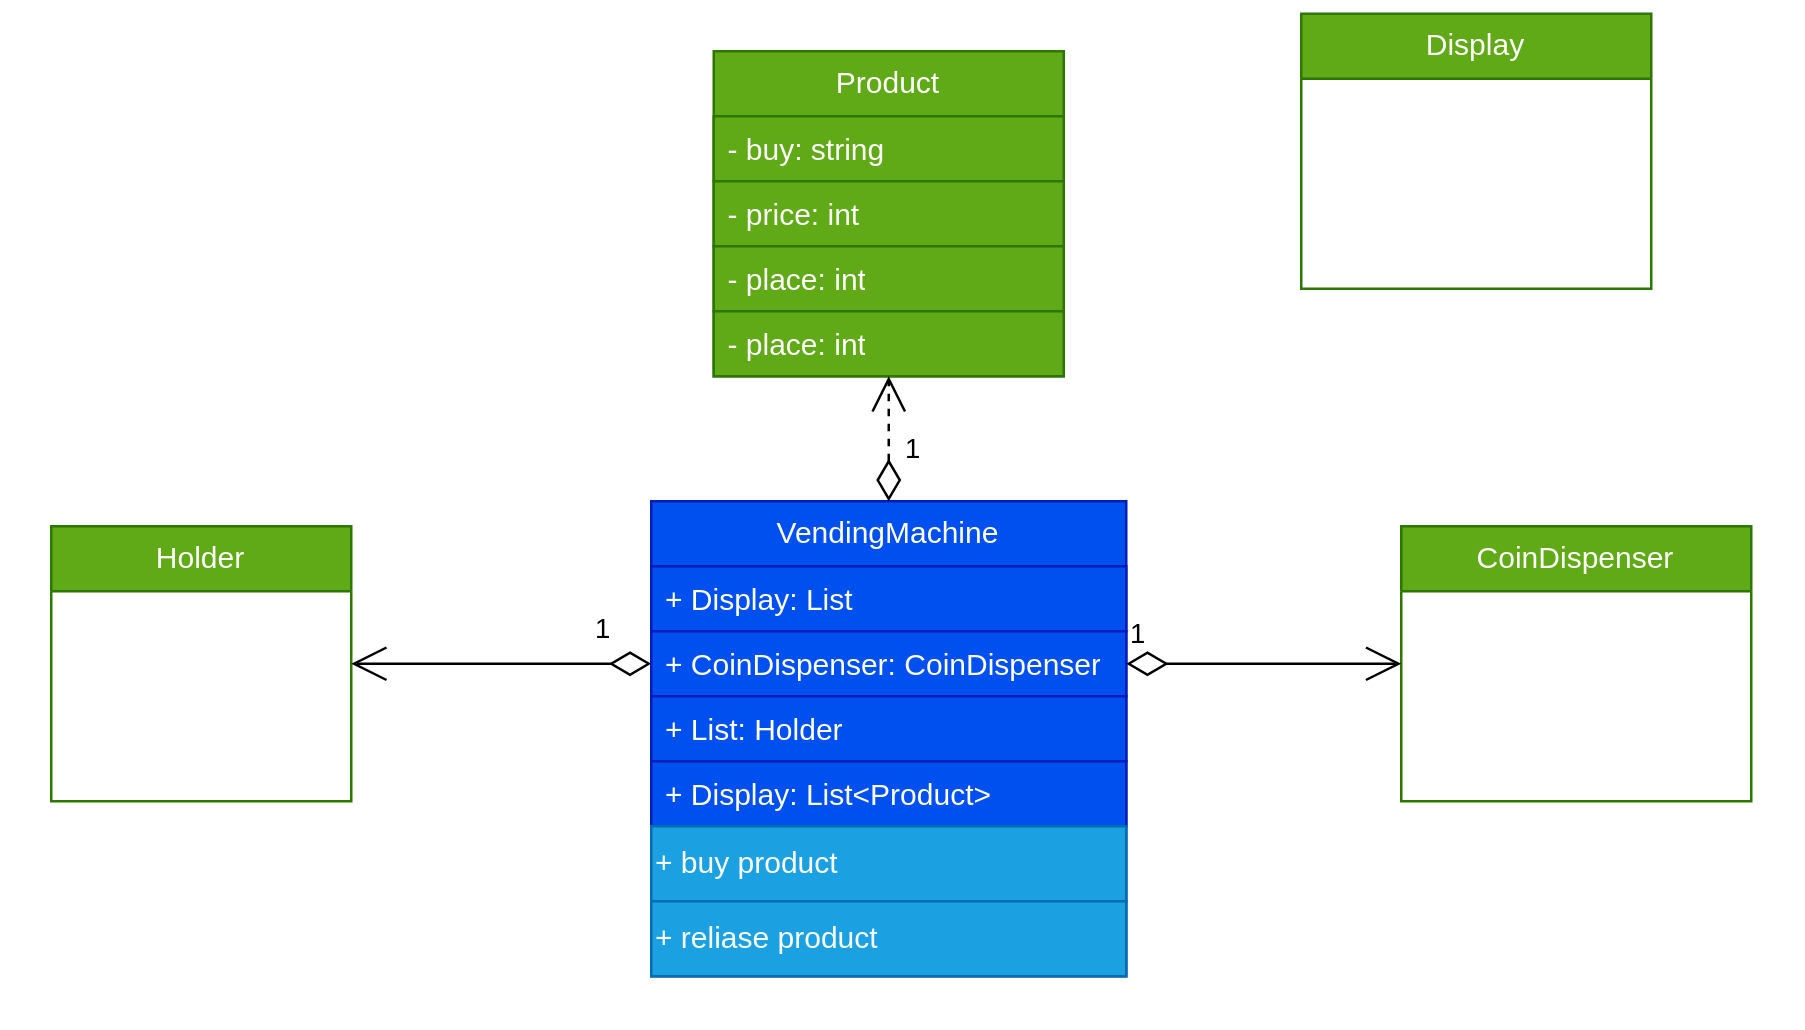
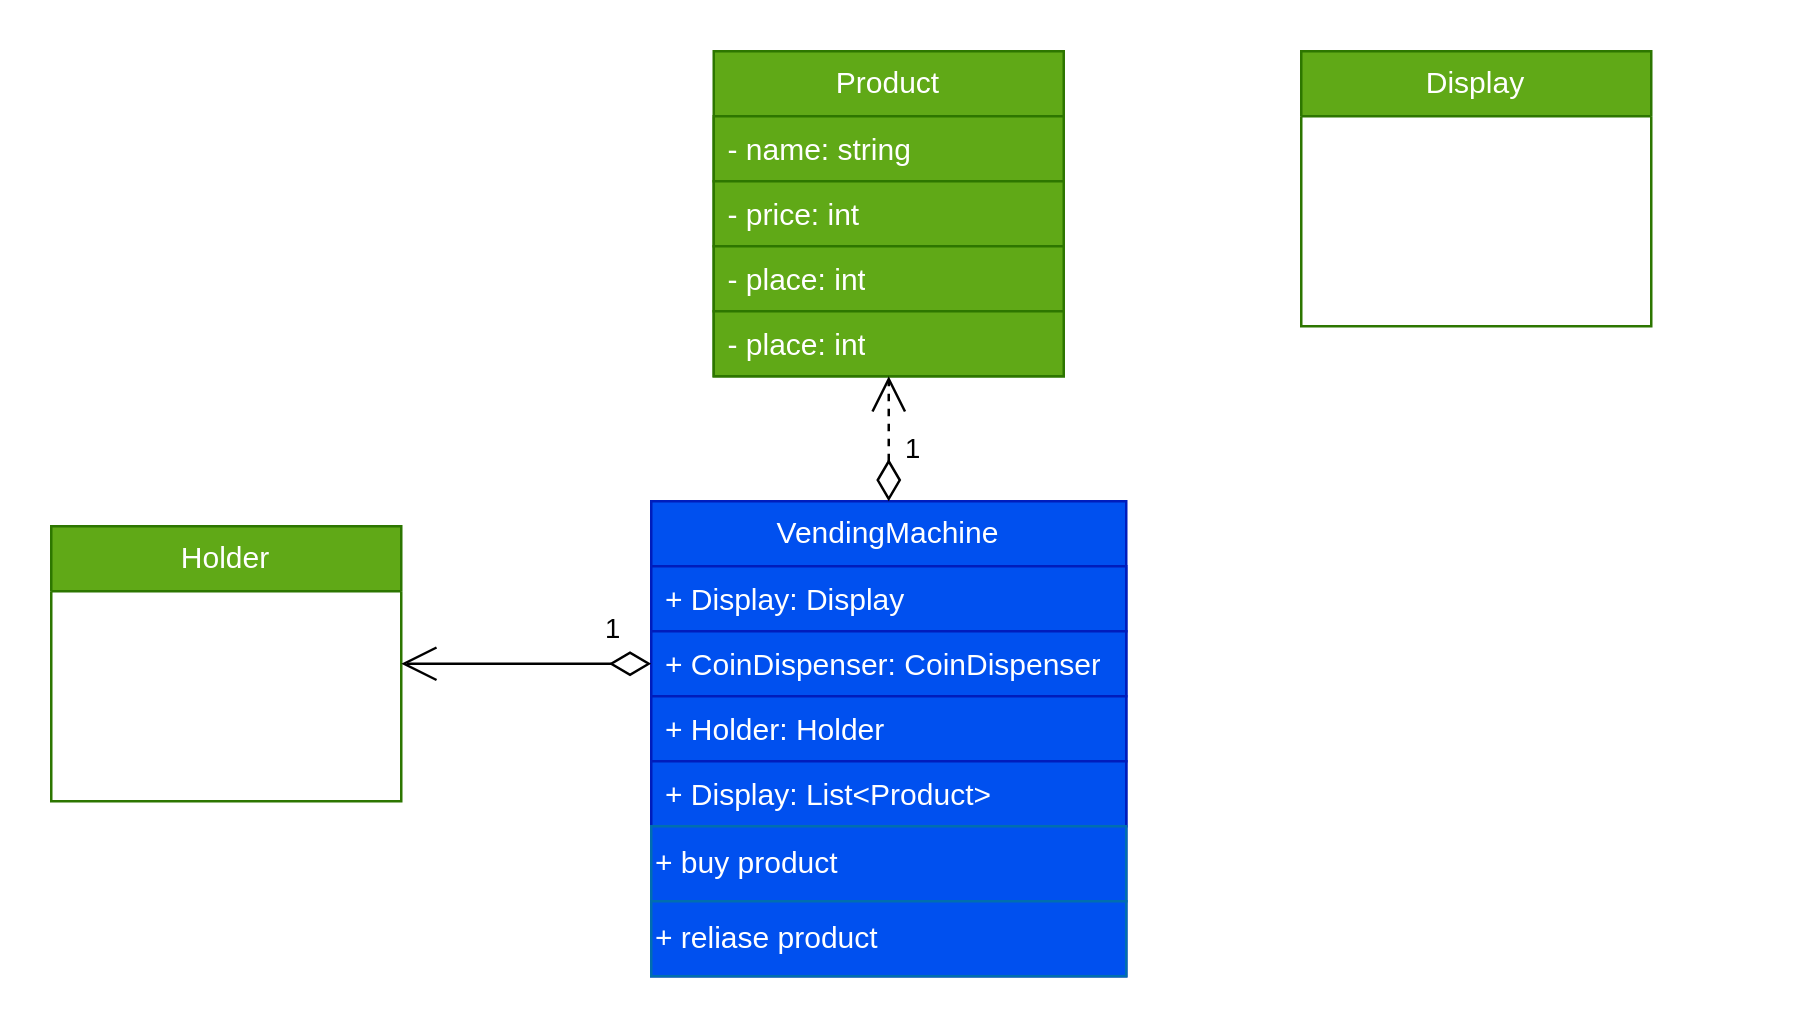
(1476, 151) -> (1476, 189)
(822, 152) -> (831, 152)
(769, 602) -> (790, 602)
(201, 664) -> (226, 664)
(1280, 664) -> none
(1576, 664) -> none
(764, 732) -> (781, 732)
(889, 864) -> (889, 864)
(889, 939) -> (889, 939)
